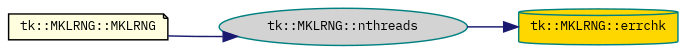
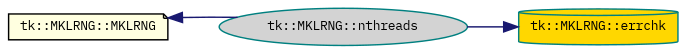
(195, 36) -> (210, 17)
